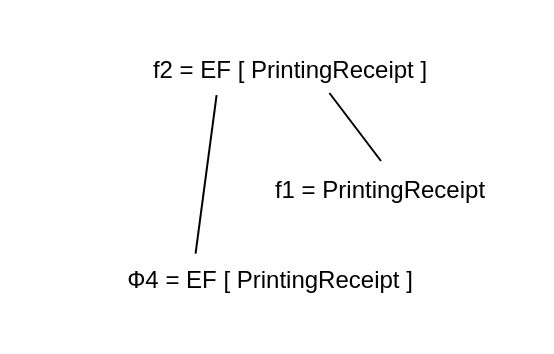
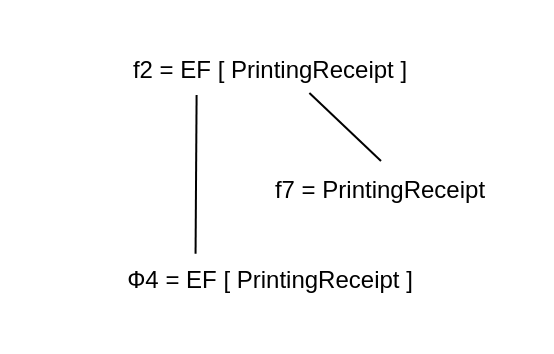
(291, 71) -> (271, 71)
(381, 191) -> (381, 191)
